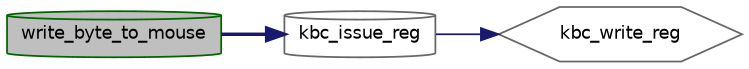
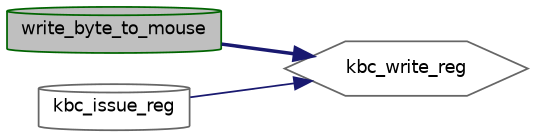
(244, 34) -> (258, 49)
